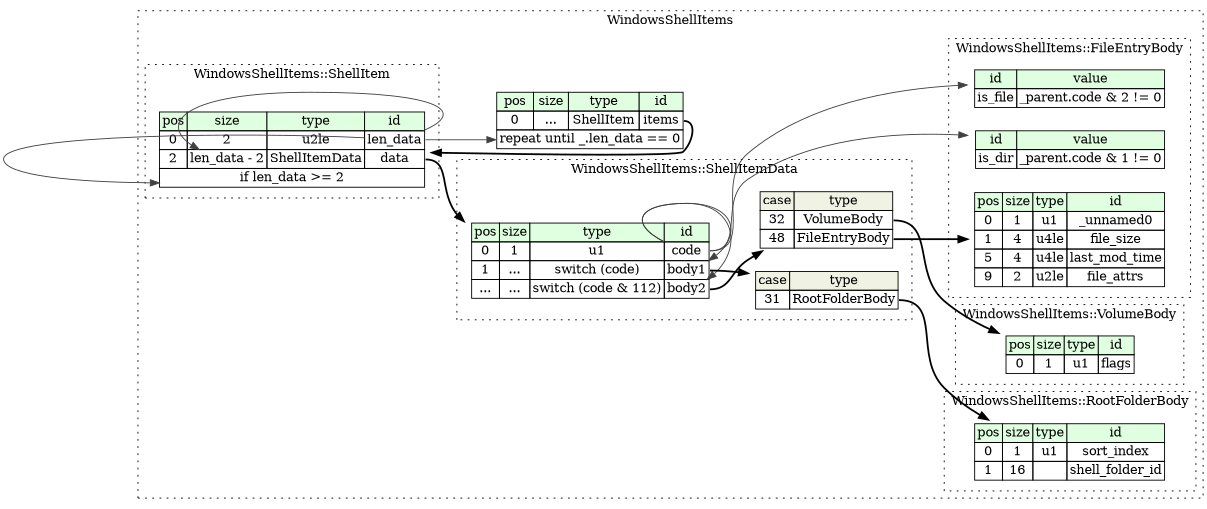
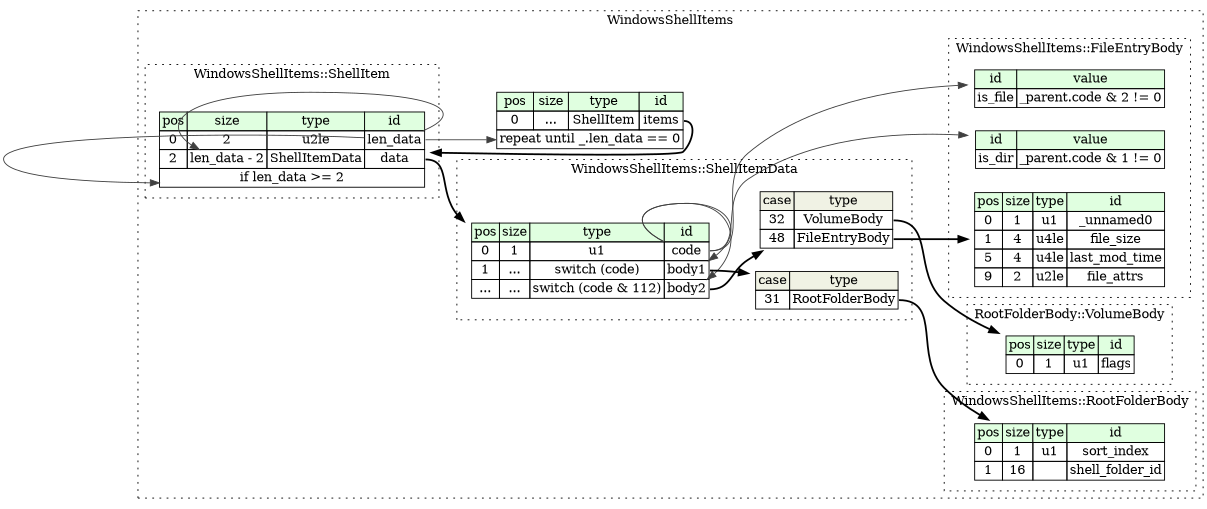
(1070, 315) -> (1070, 315)
